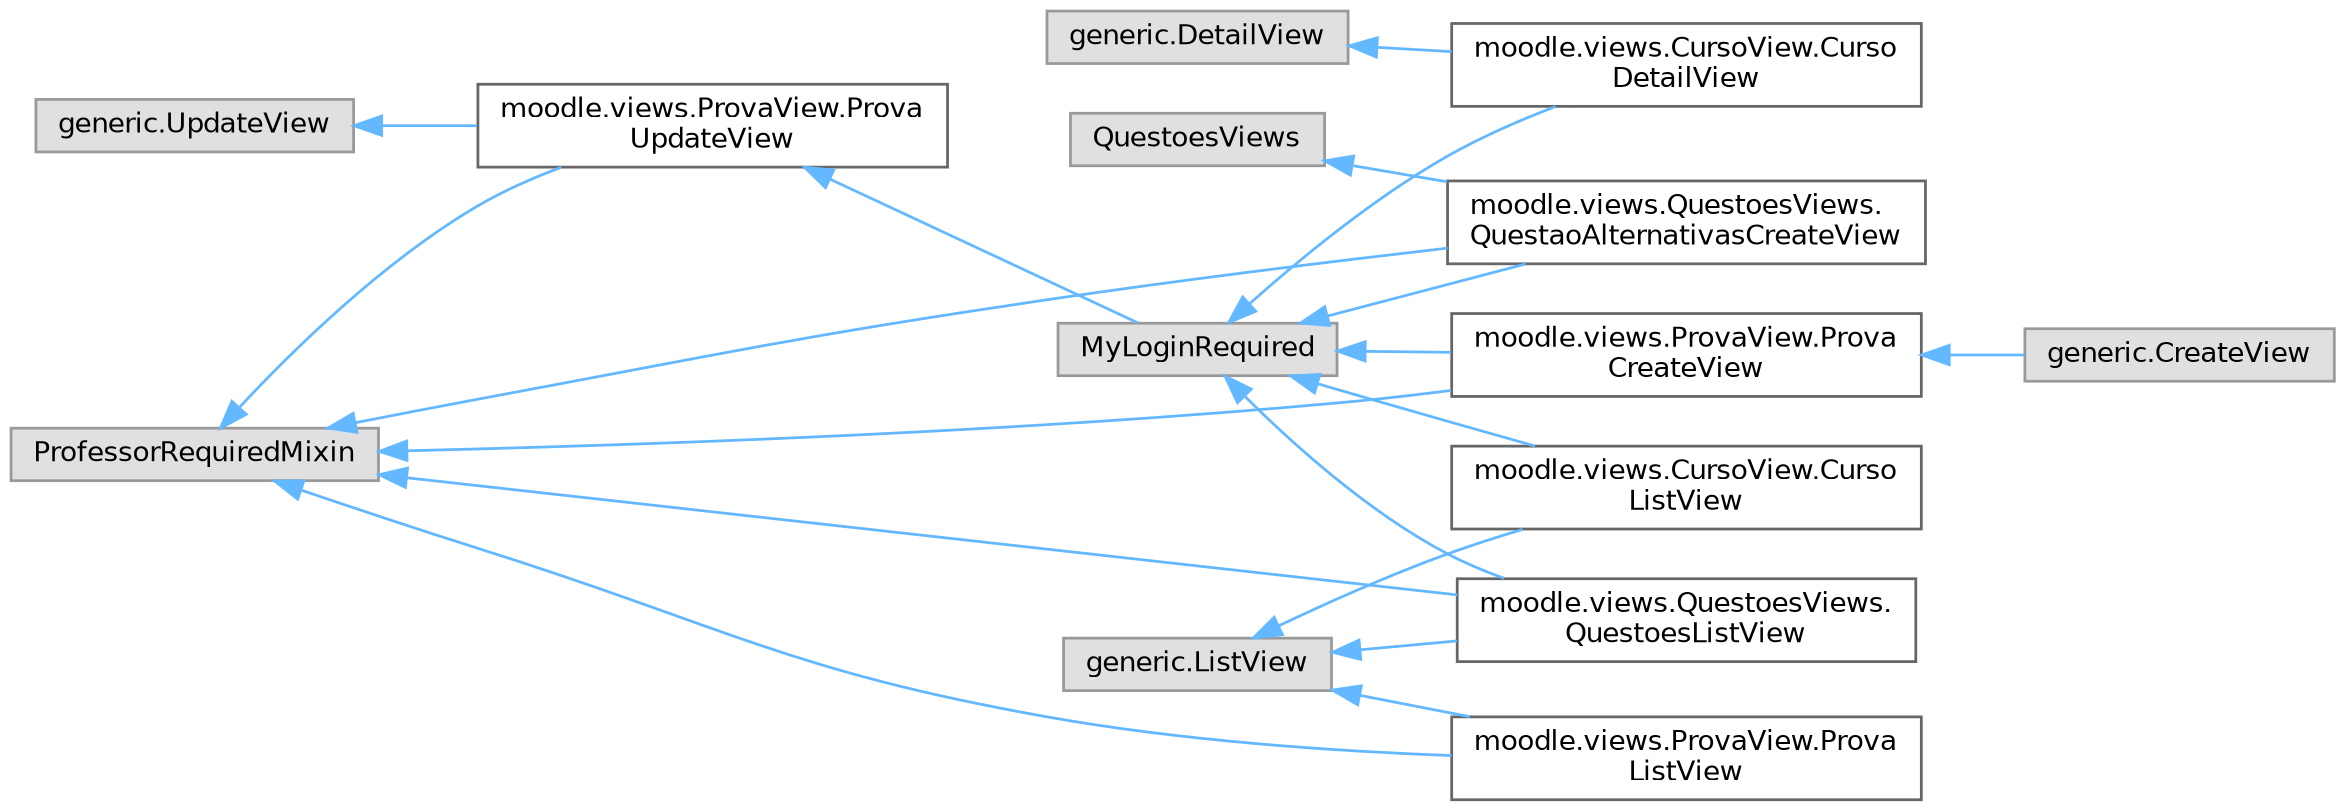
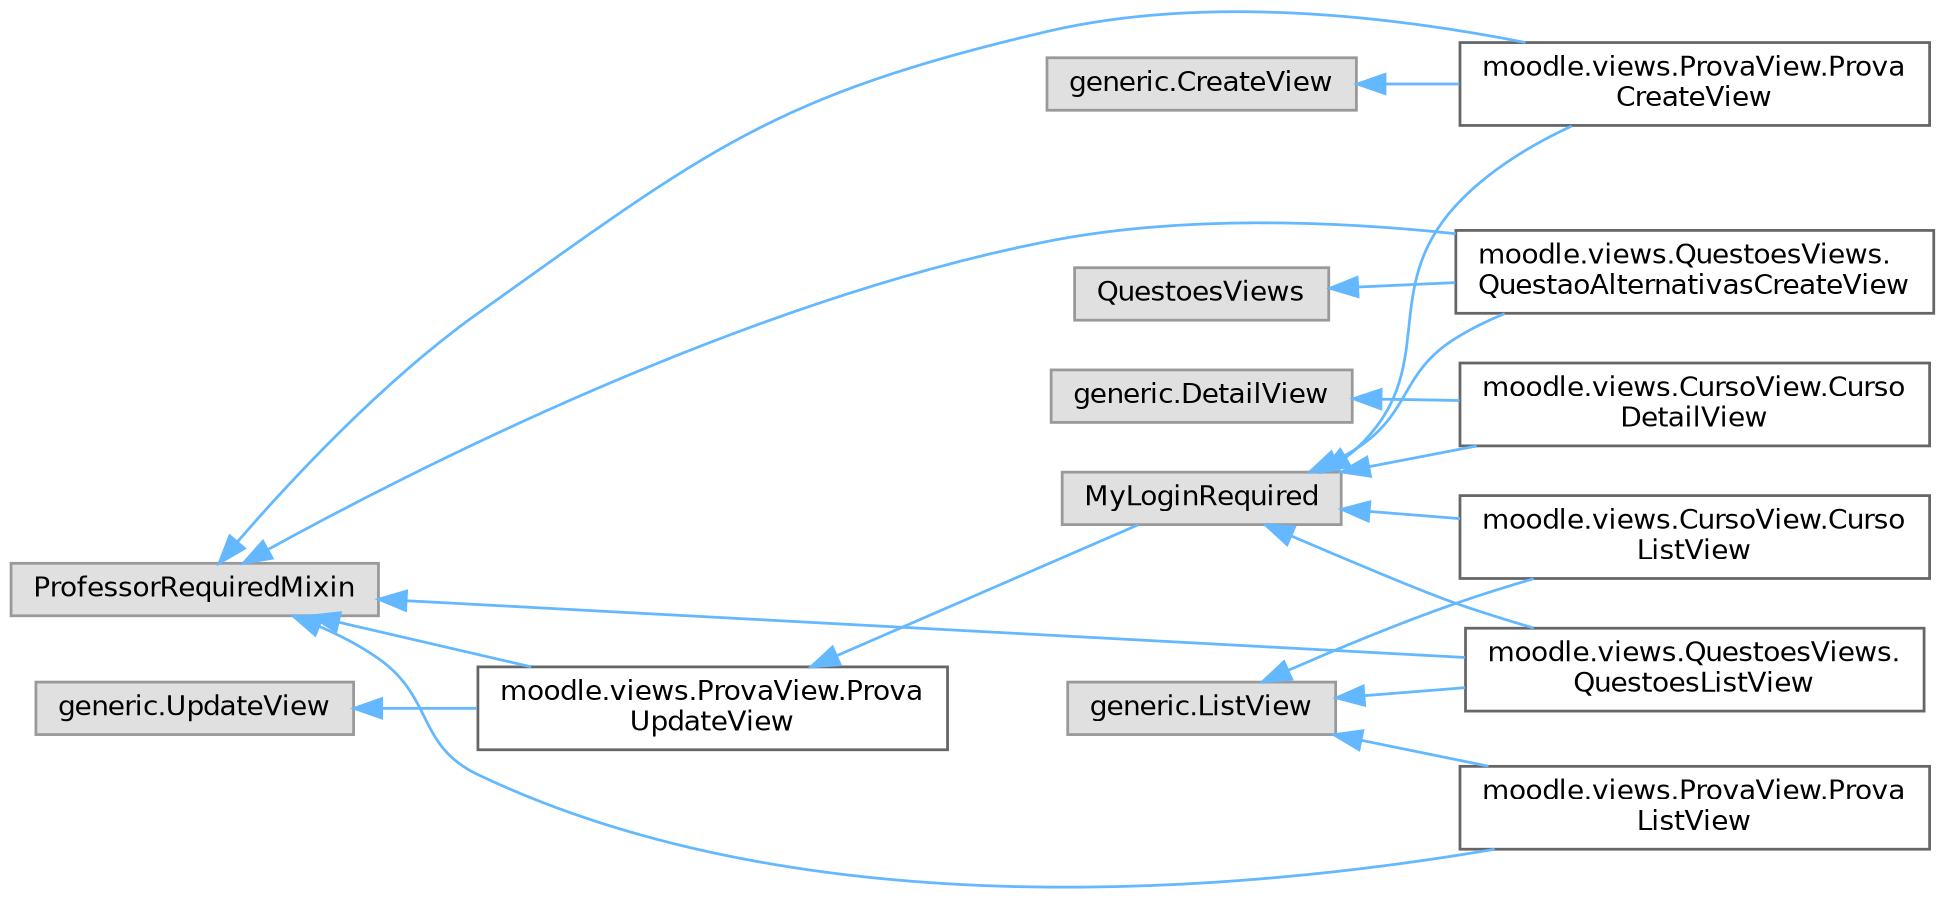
(1987, 355) -> (1422, 84)
